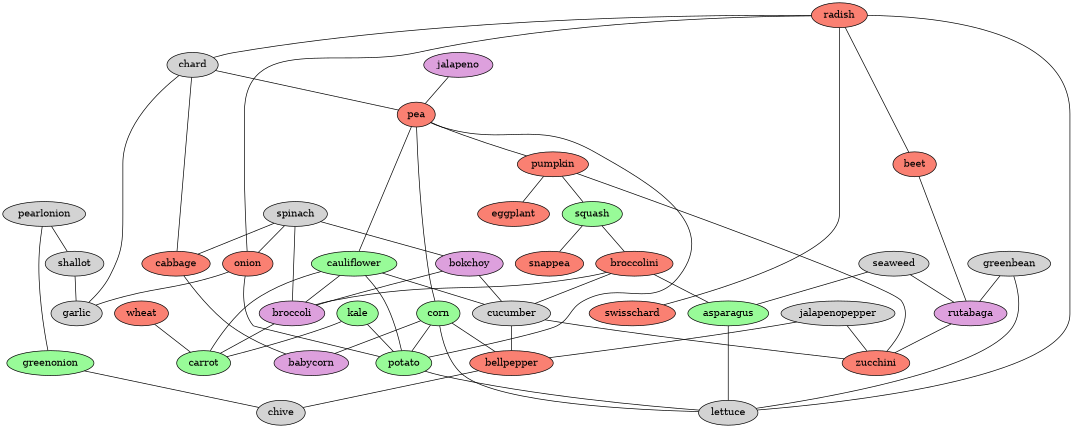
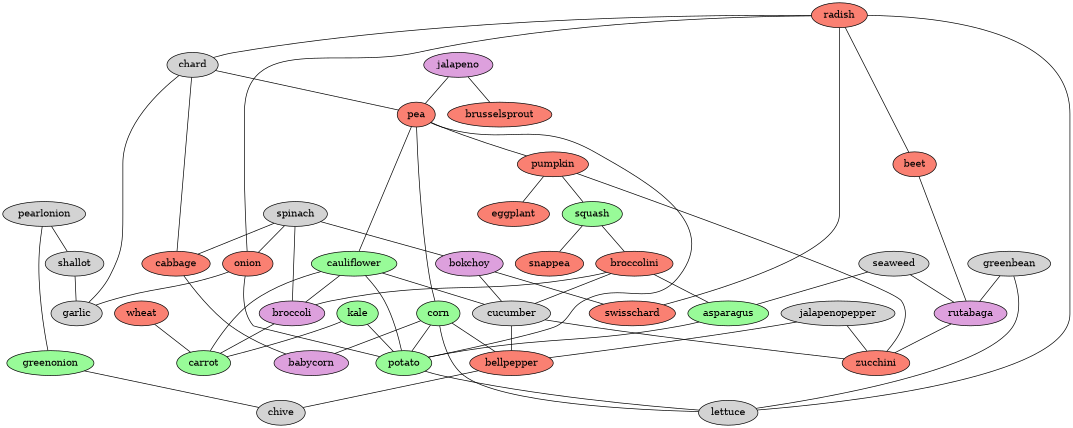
none -> (500, 115)
(382, 287) -> (549, 288)
(728, 363) -> (564, 340)
